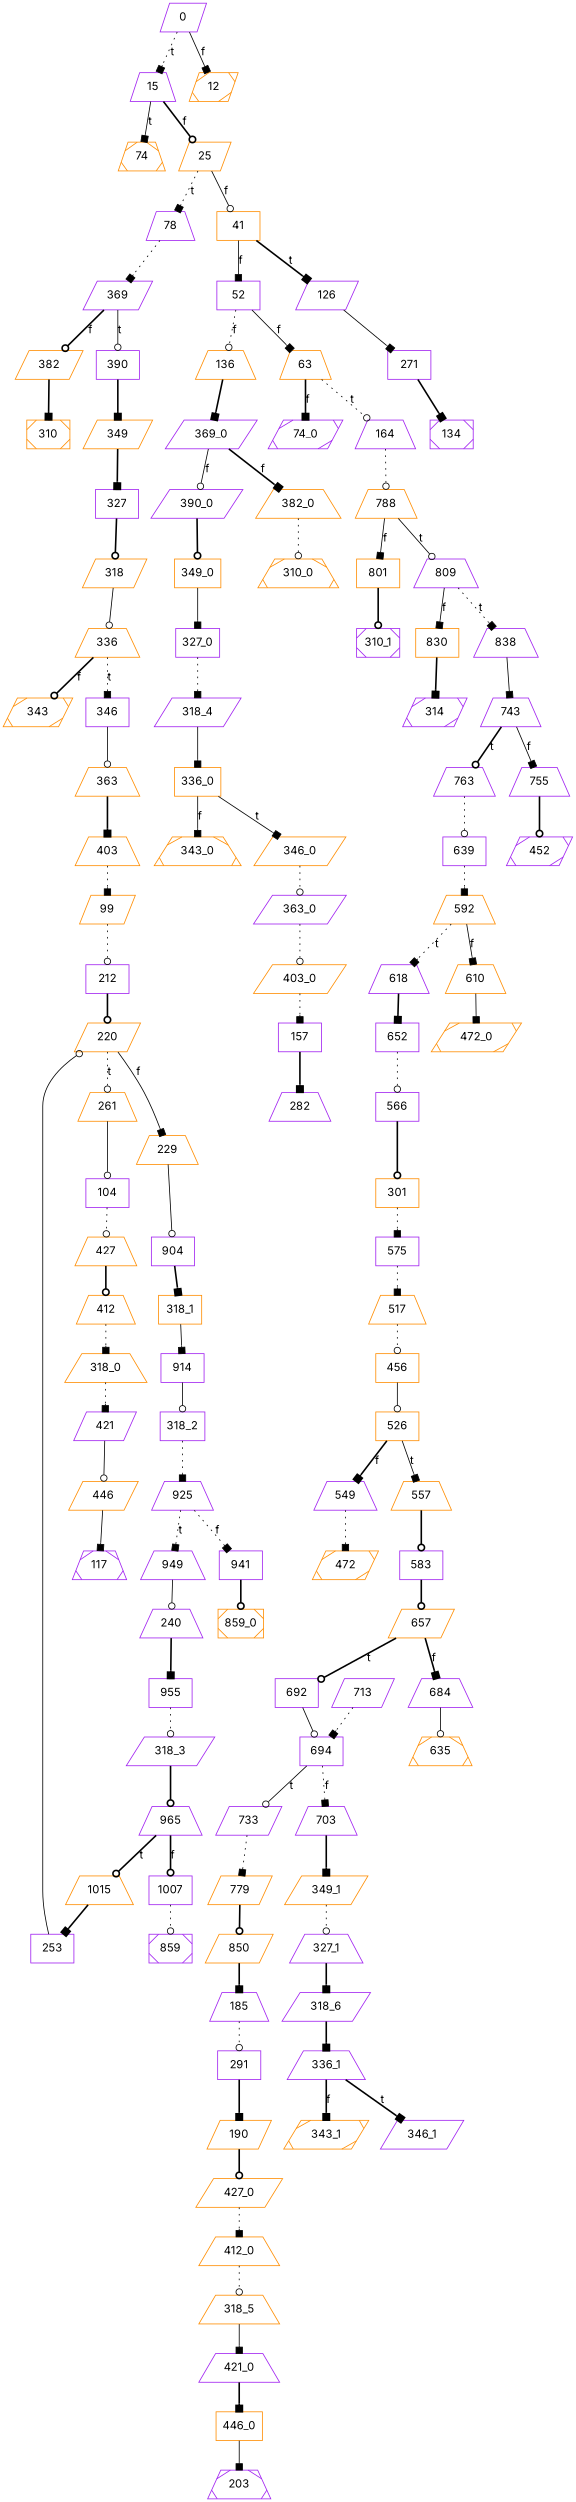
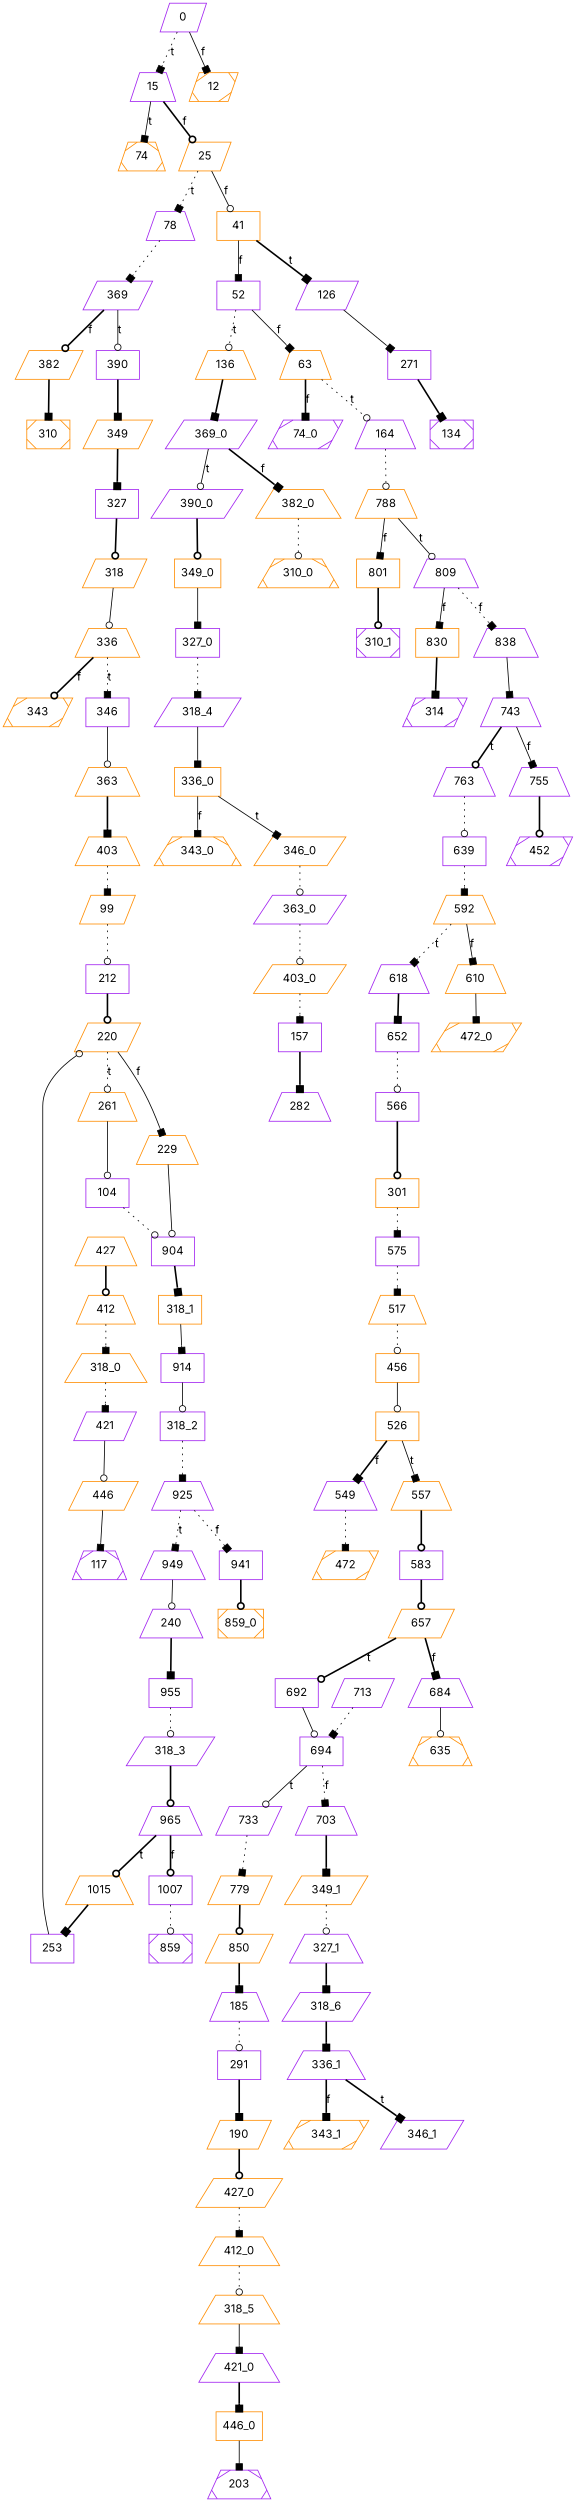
(235, 330) -> (235, 330)
(208, 469) -> (208, 469)
(481, 608) -> (481, 608)
(107, 1219) -> (138, 1220)
